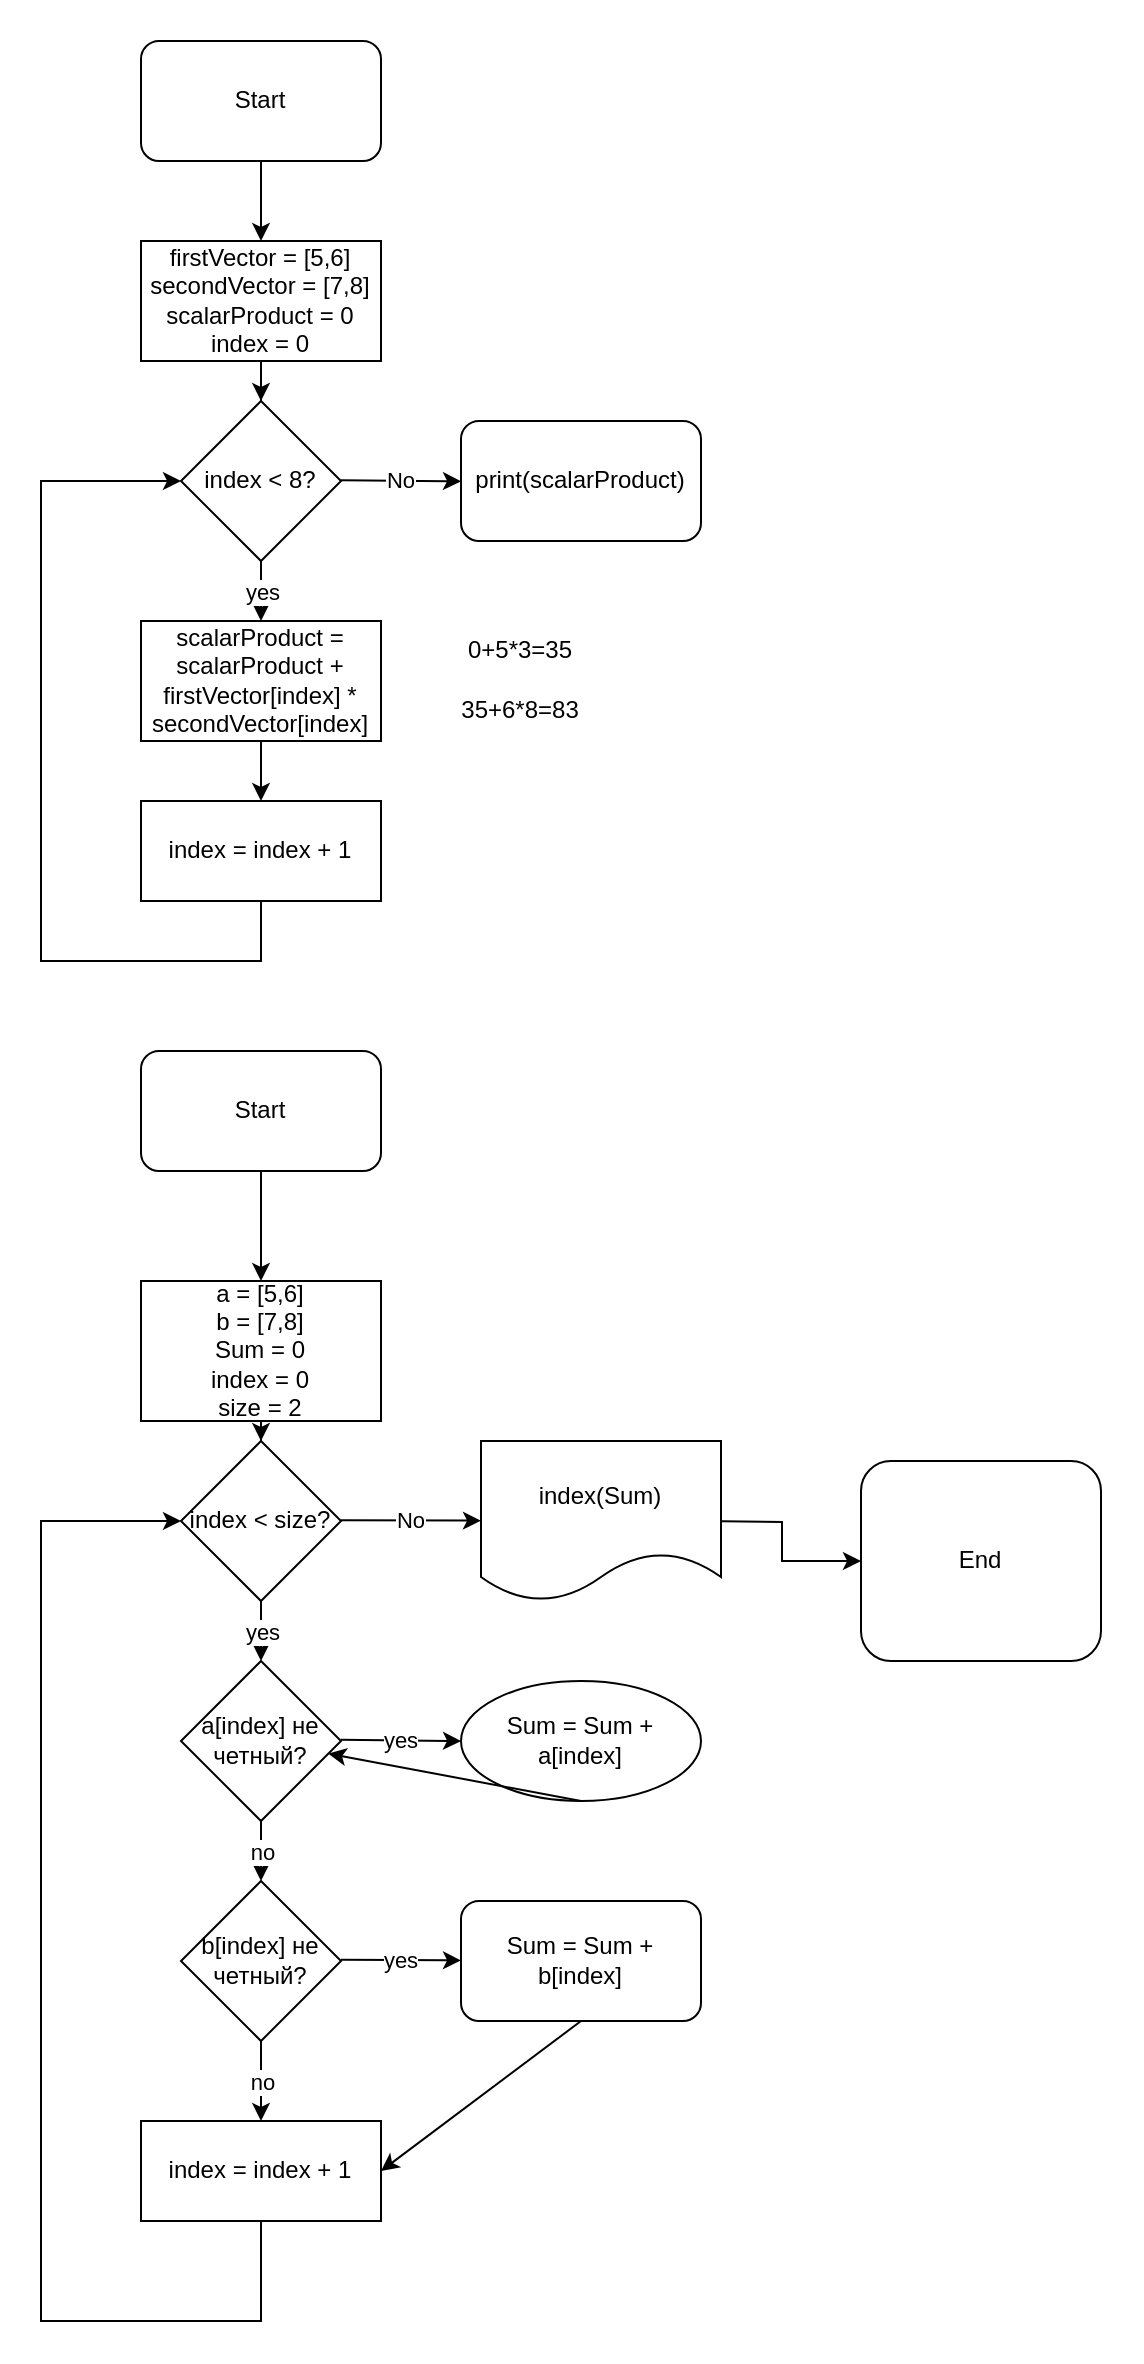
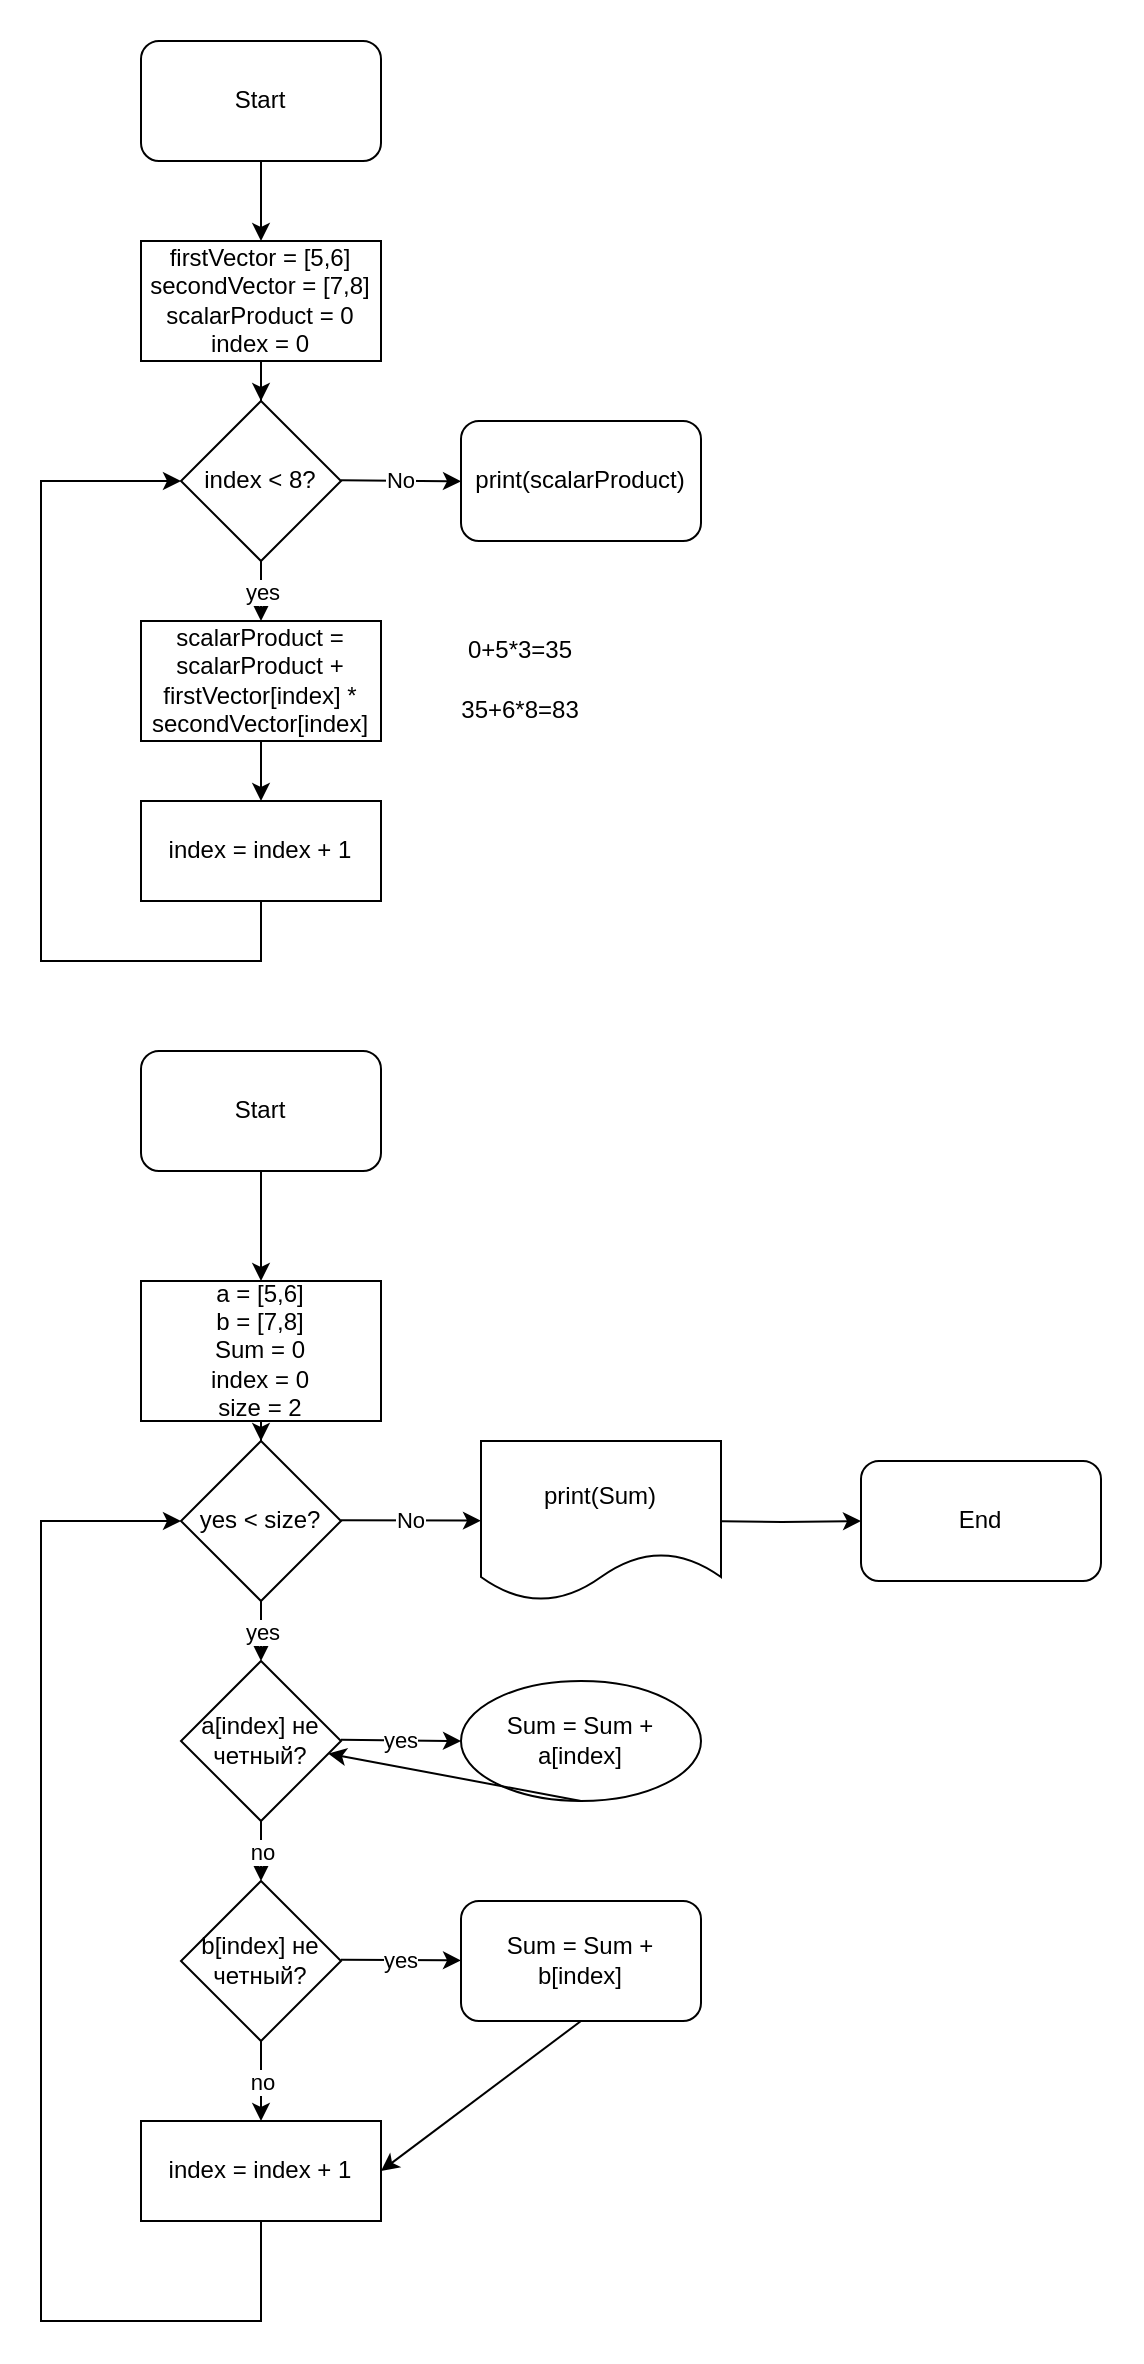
(601, 1497) -> (601, 1497)
(261, 1521) -> (261, 1521)
(981, 1561) -> (981, 1521)
